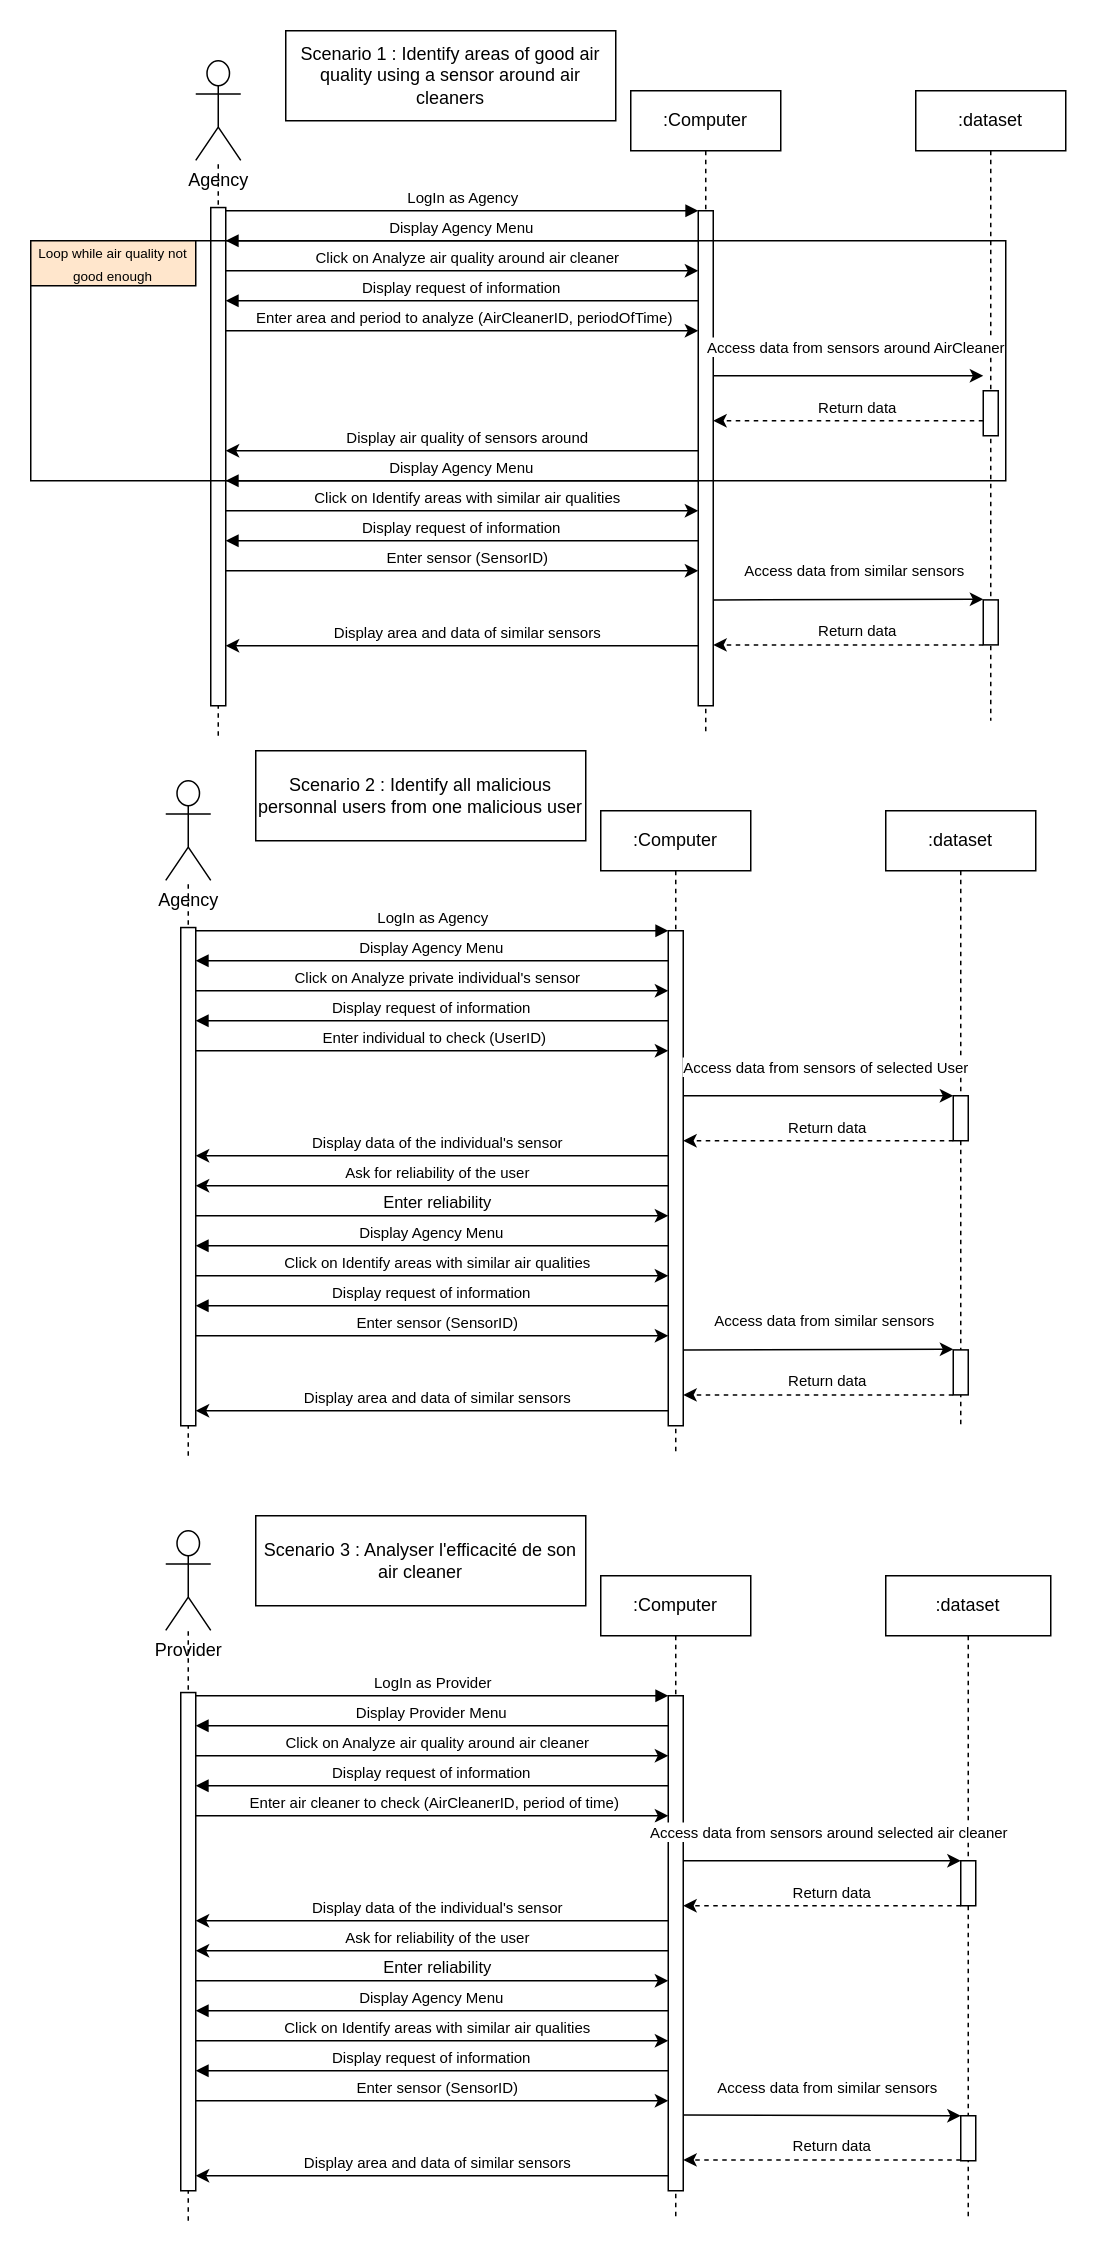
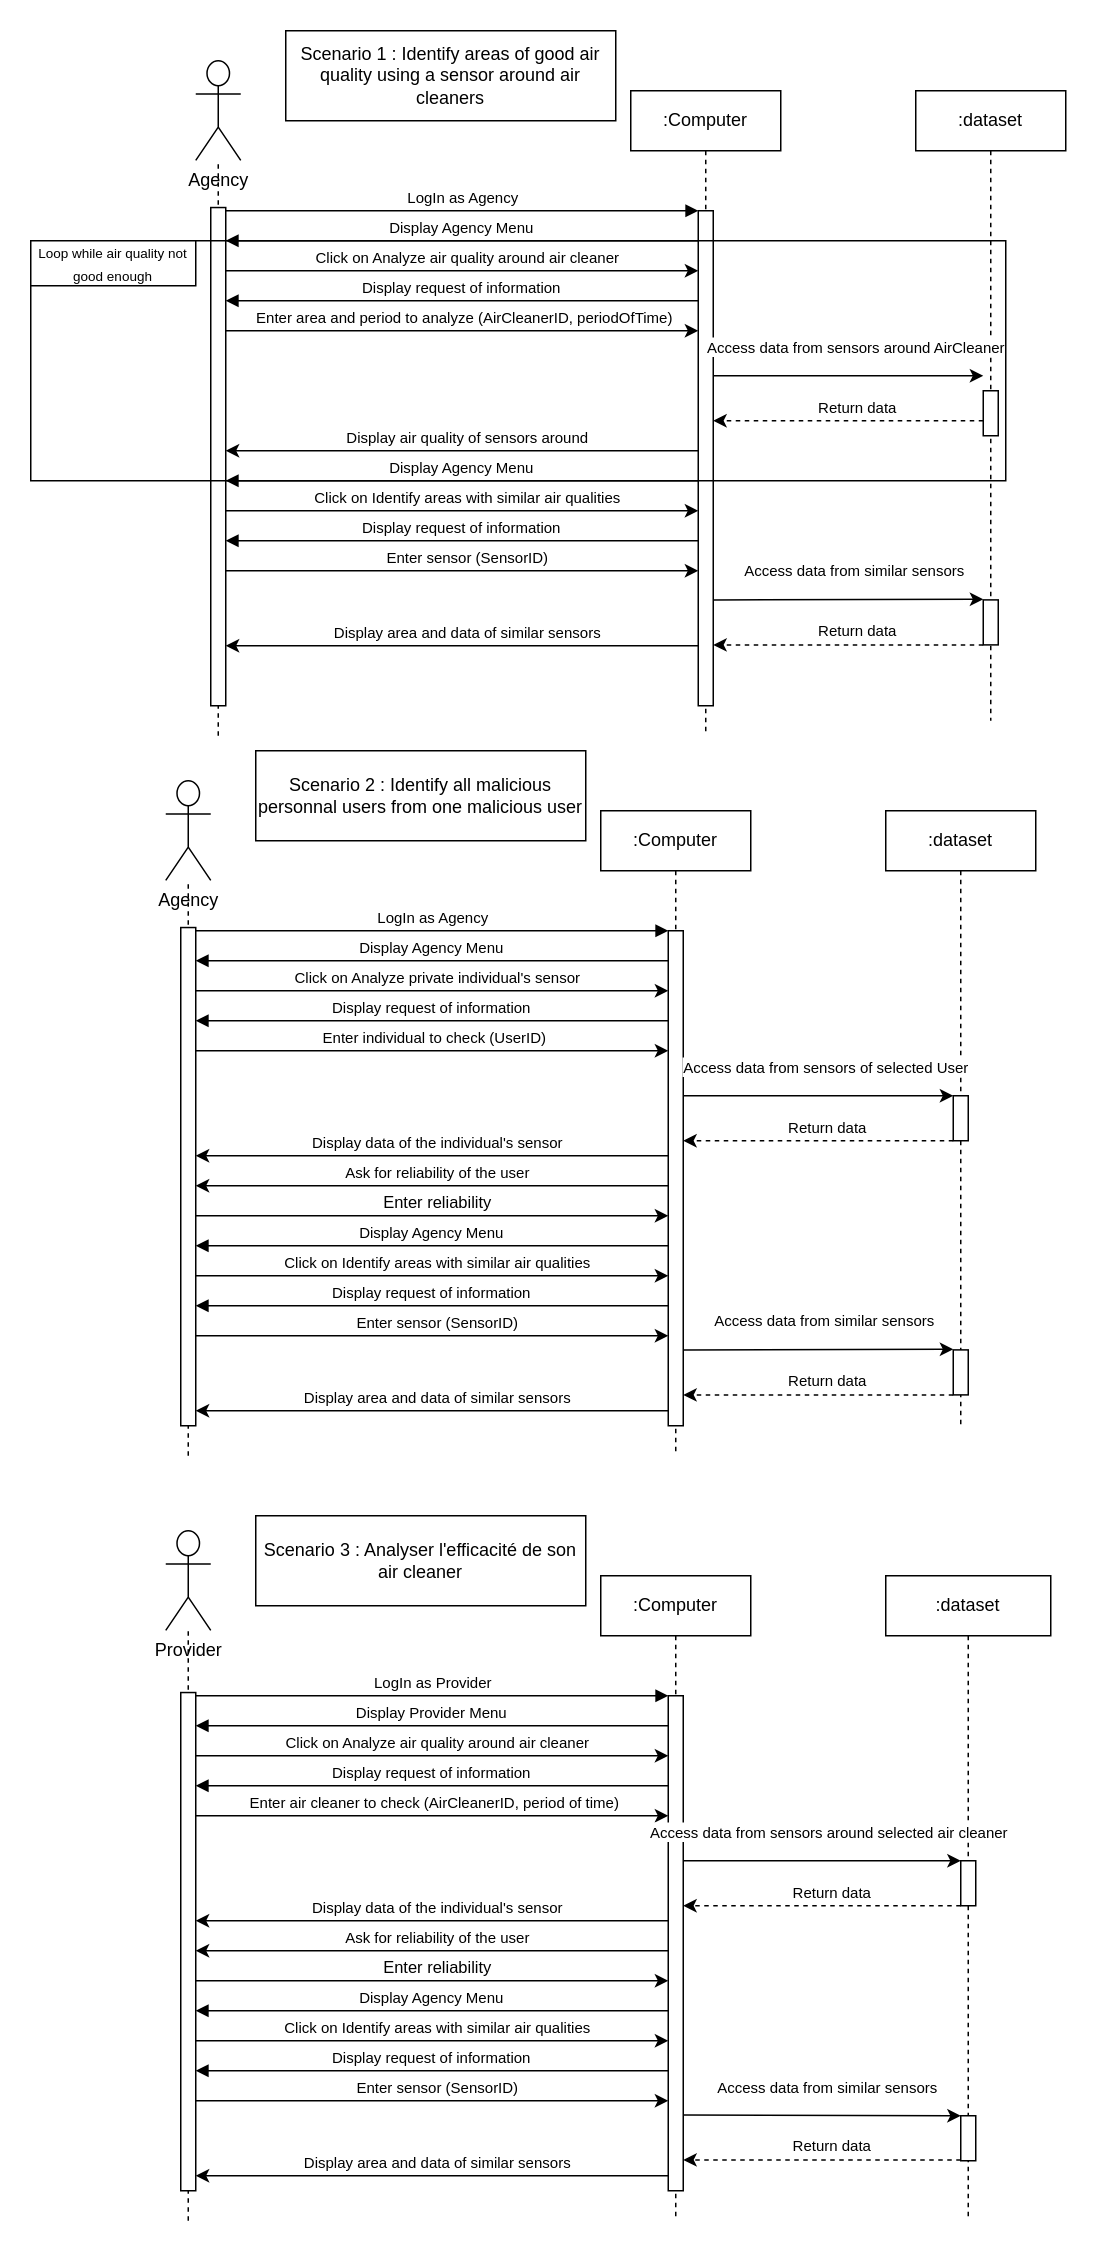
(113, 263) -> (113, 263)
